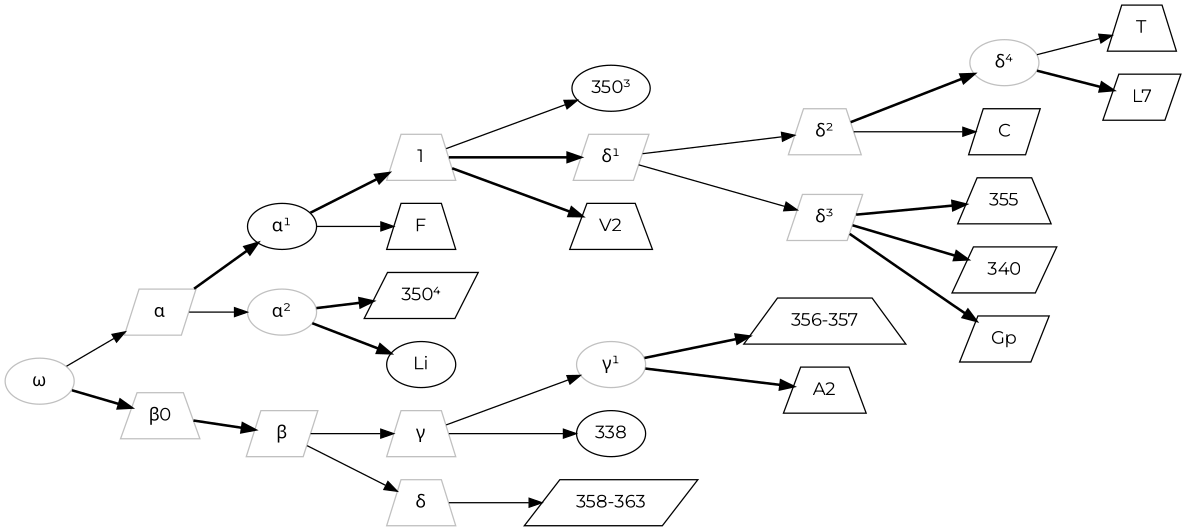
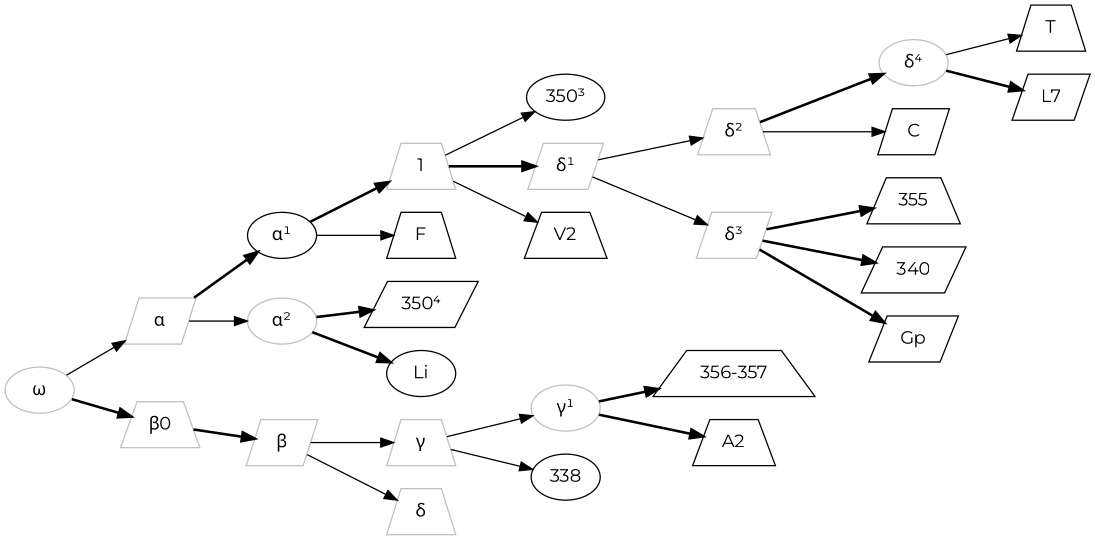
(511, 190) -> (489, 199)
(611, 503) -> none
